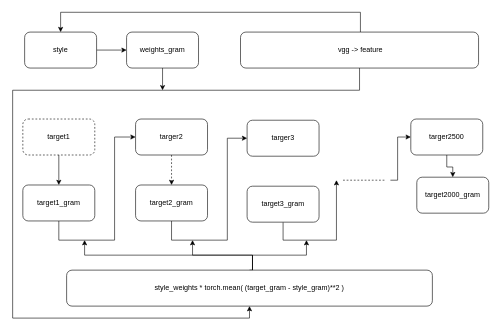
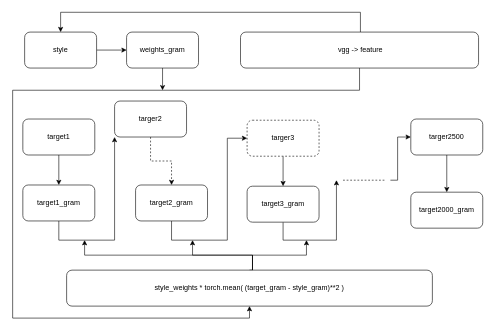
(59, 137) -> (59, 137)
(171, 137) -> (150, 119)
(283, 138) -> (283, 138)
none -> (283, 180)
(453, 195) -> (447, 210)
